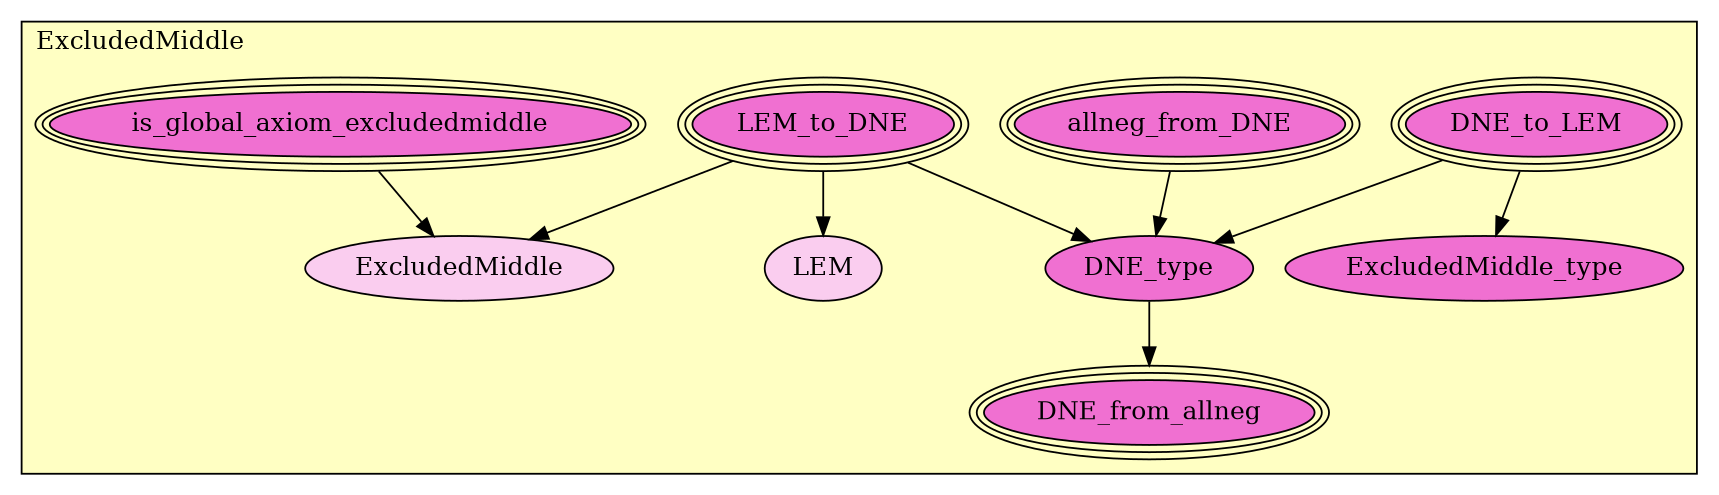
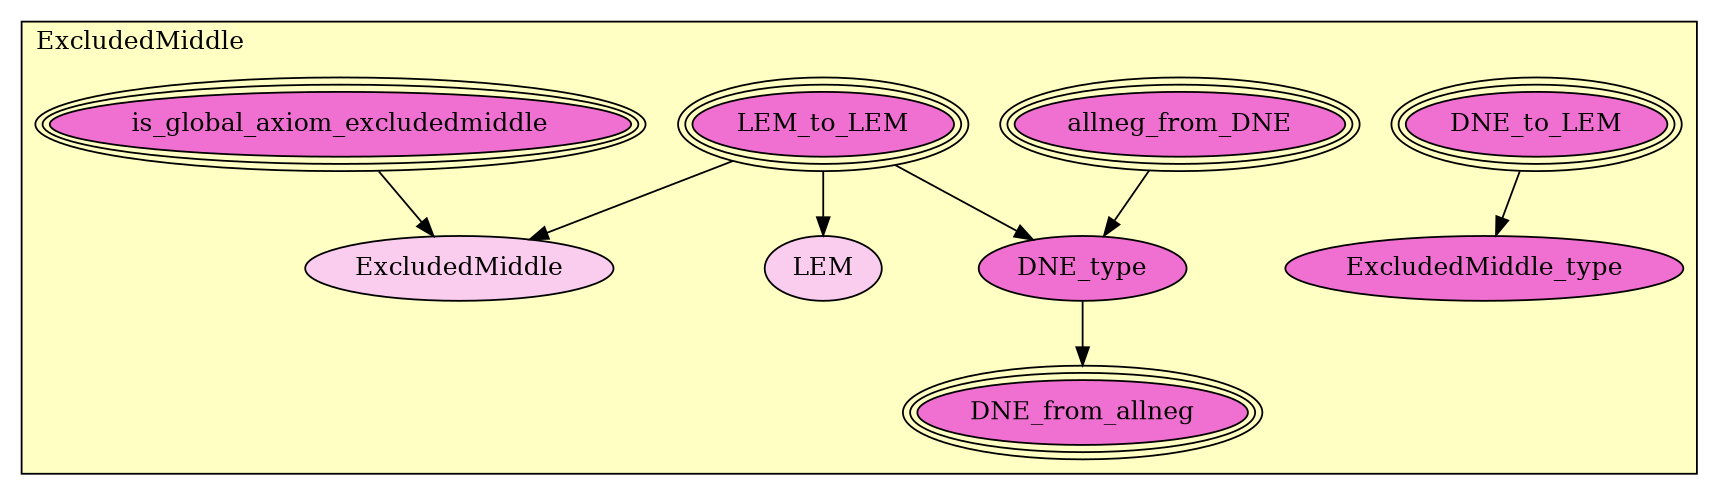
(823, 124) -> (823, 124)
(1337, 198) -> none
